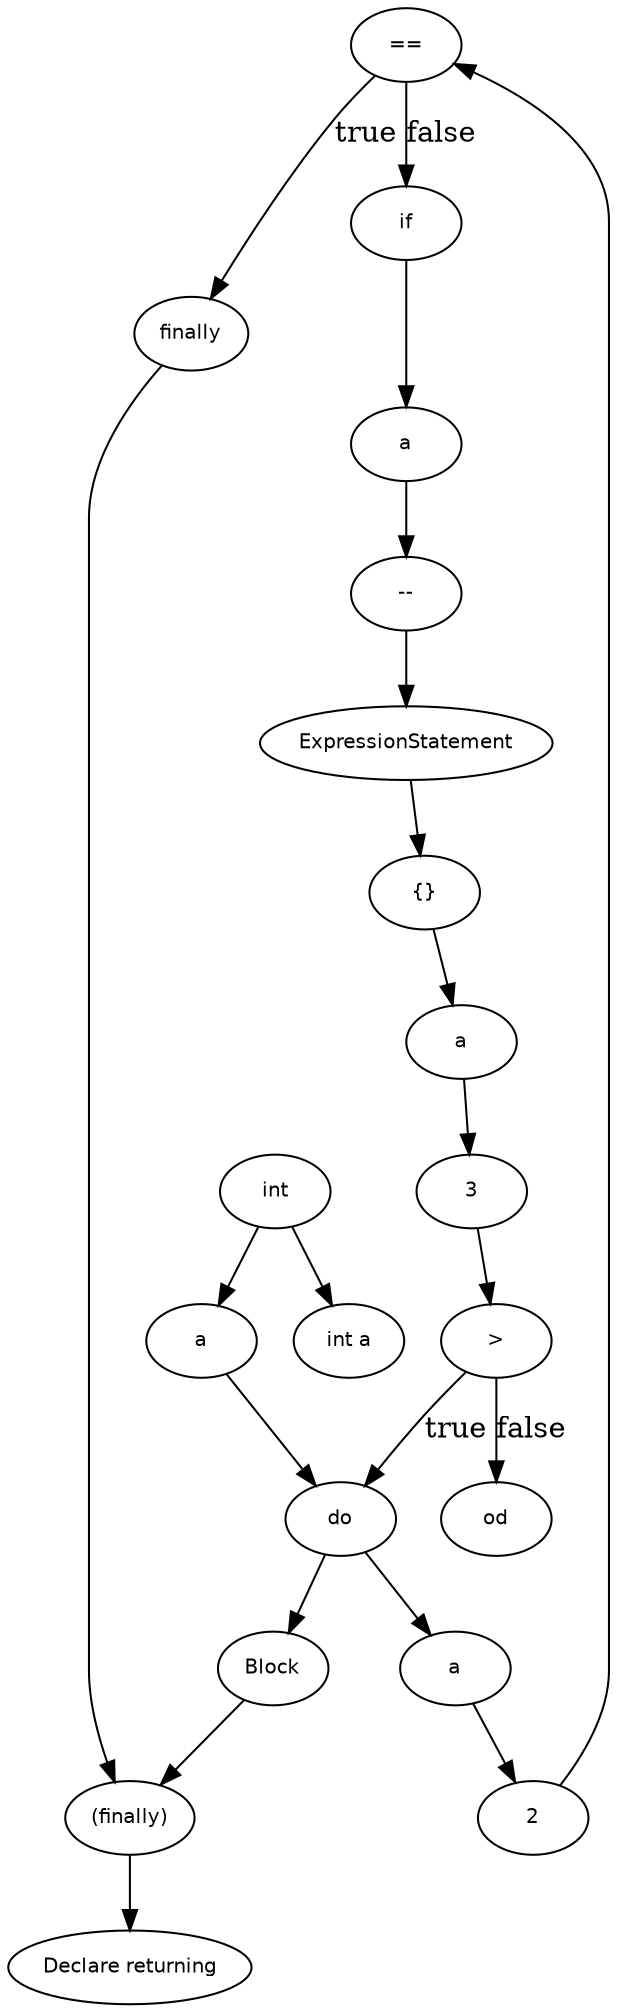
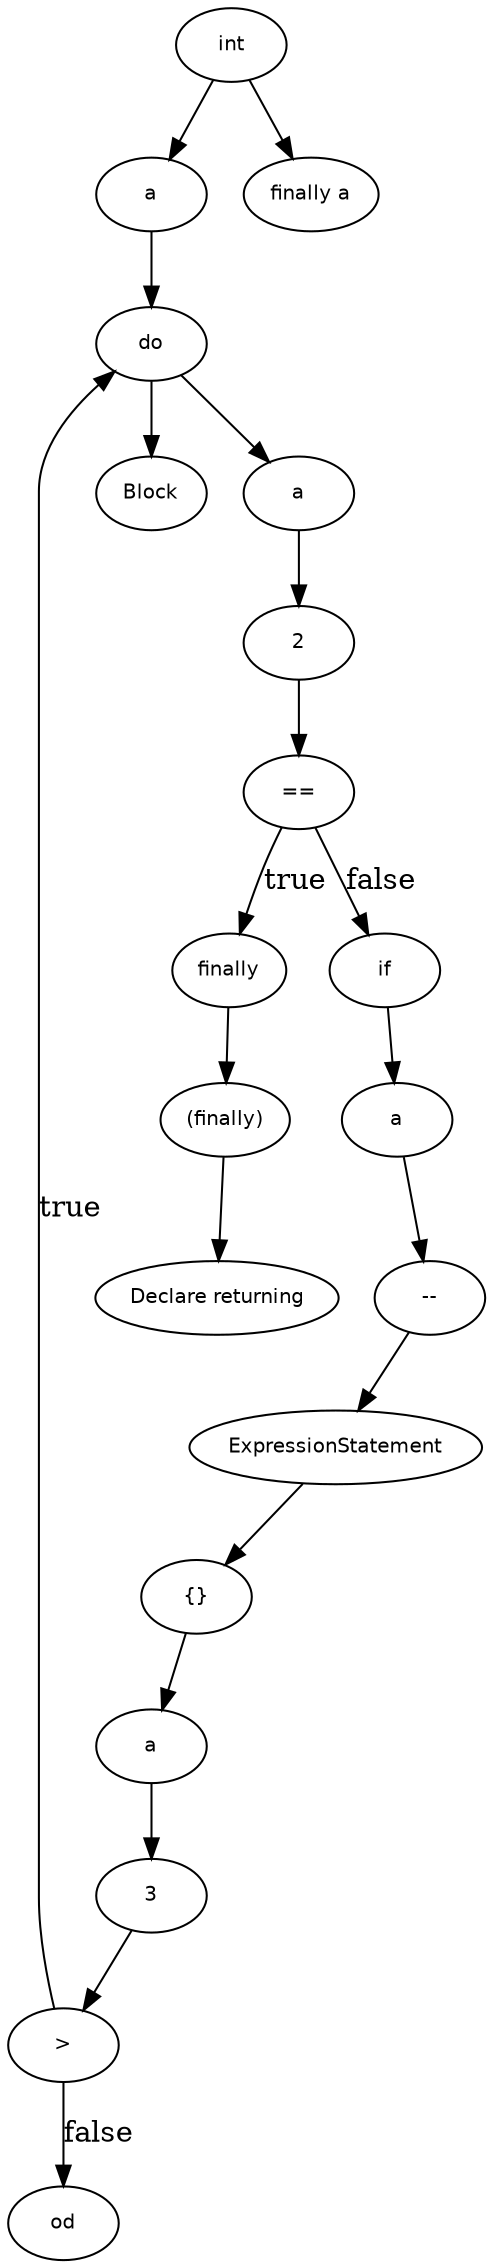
(349, 1341) -> (311, 194)
(210, 1735) -> none
